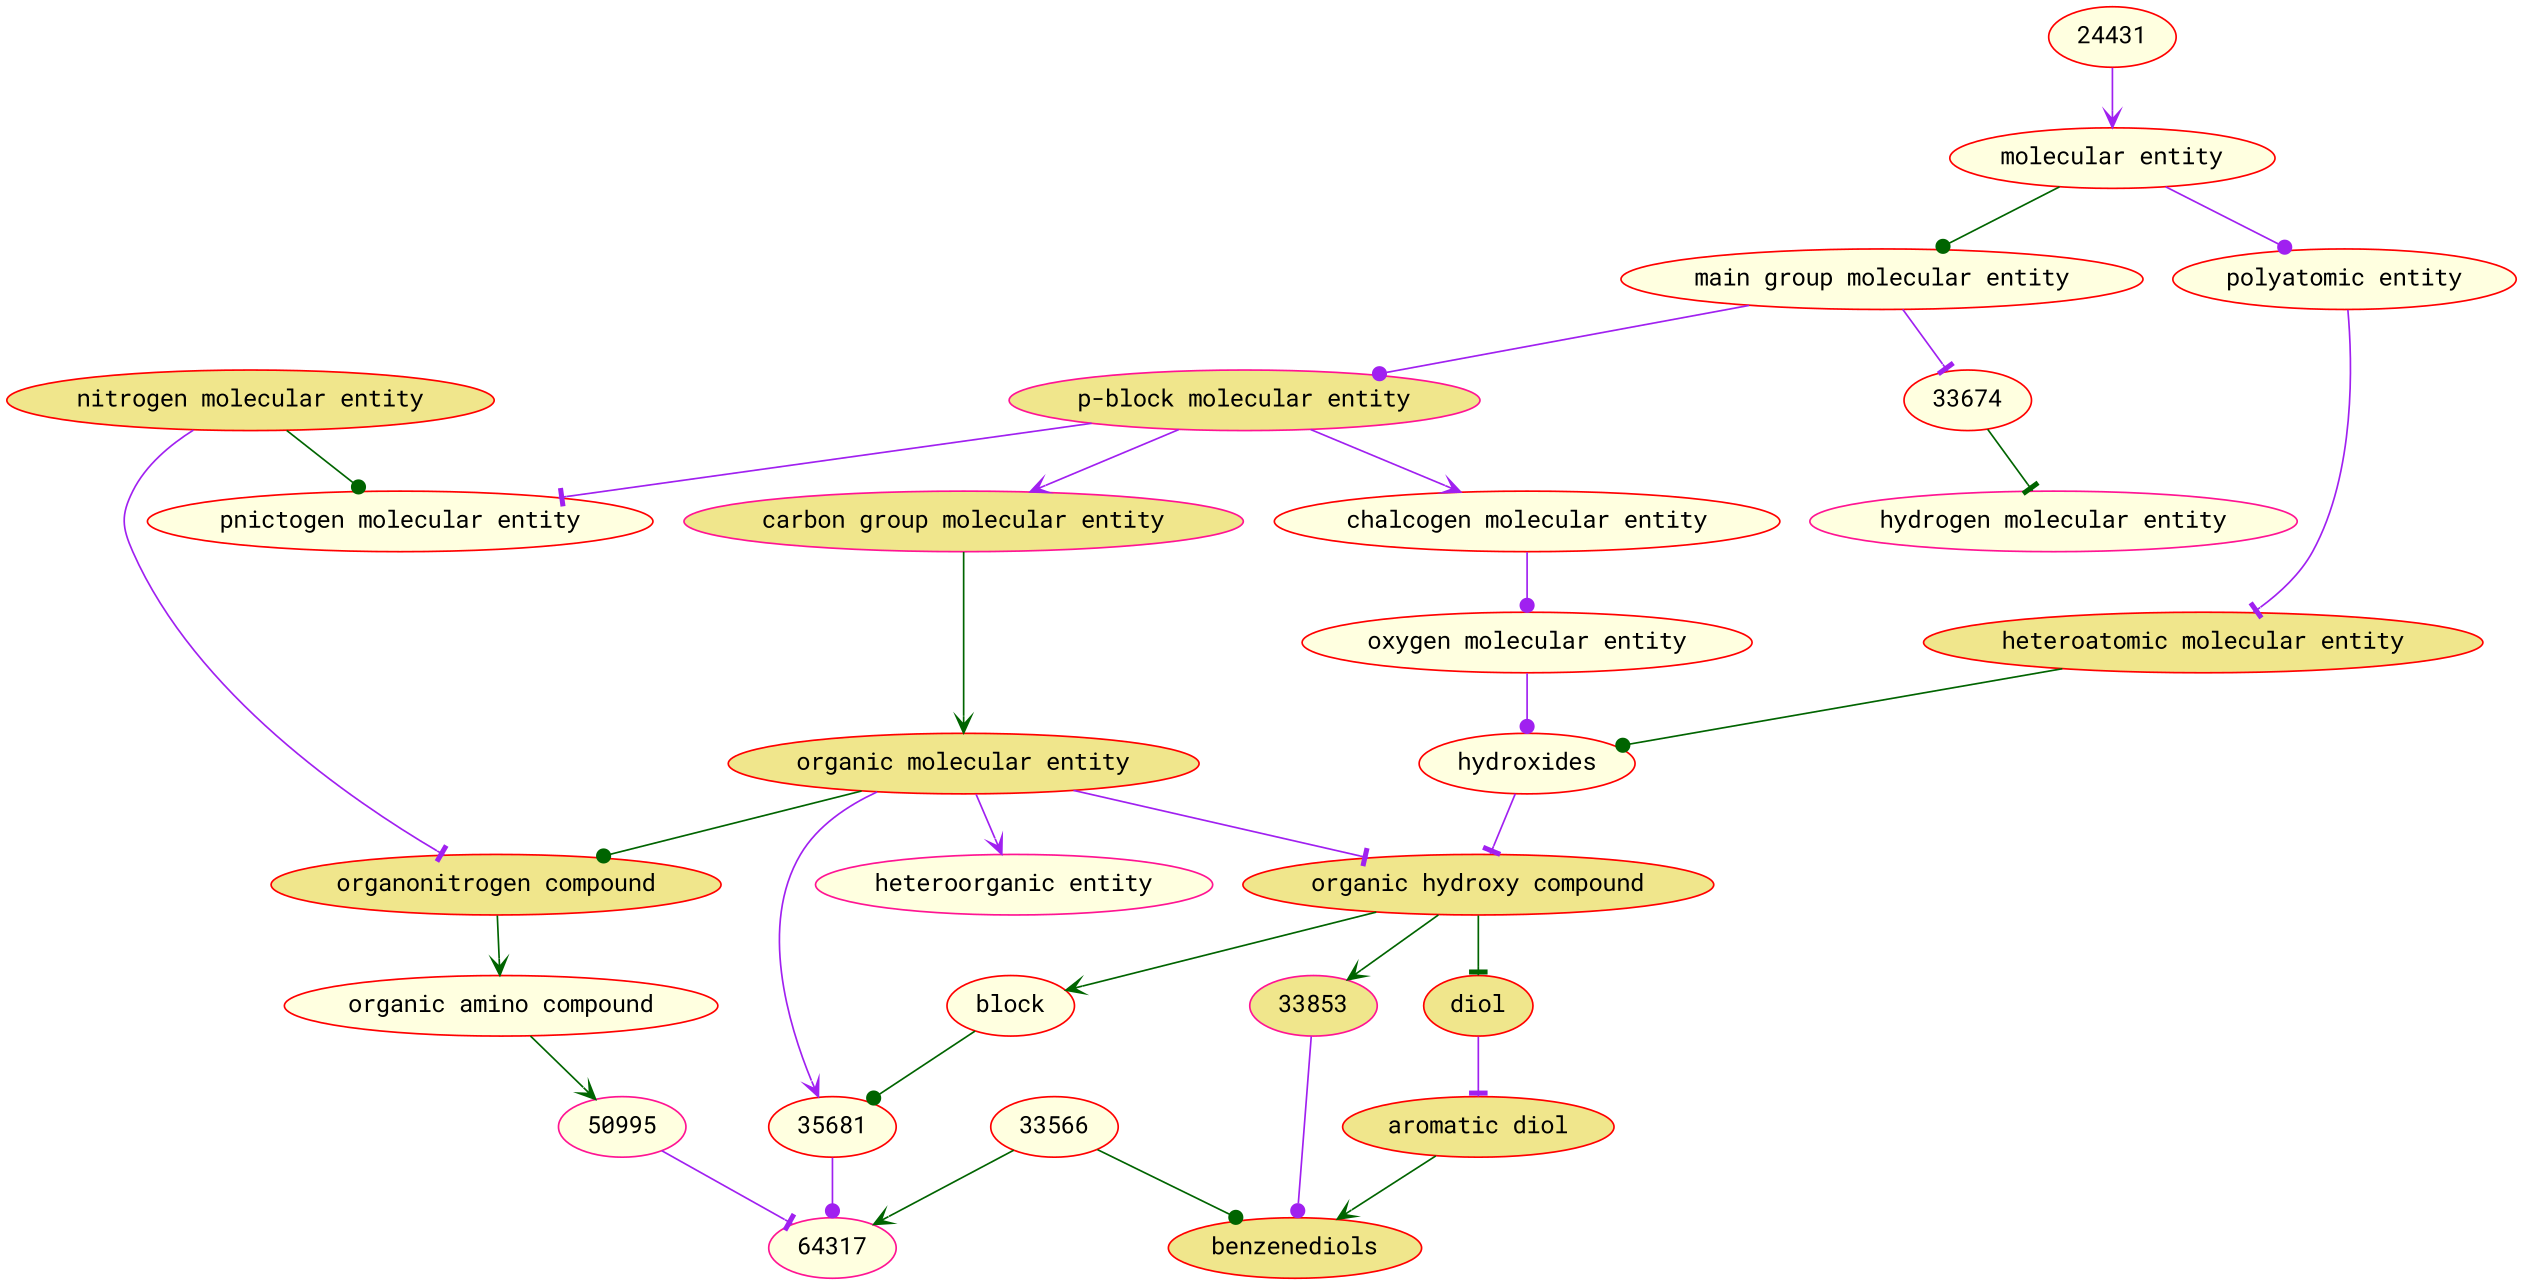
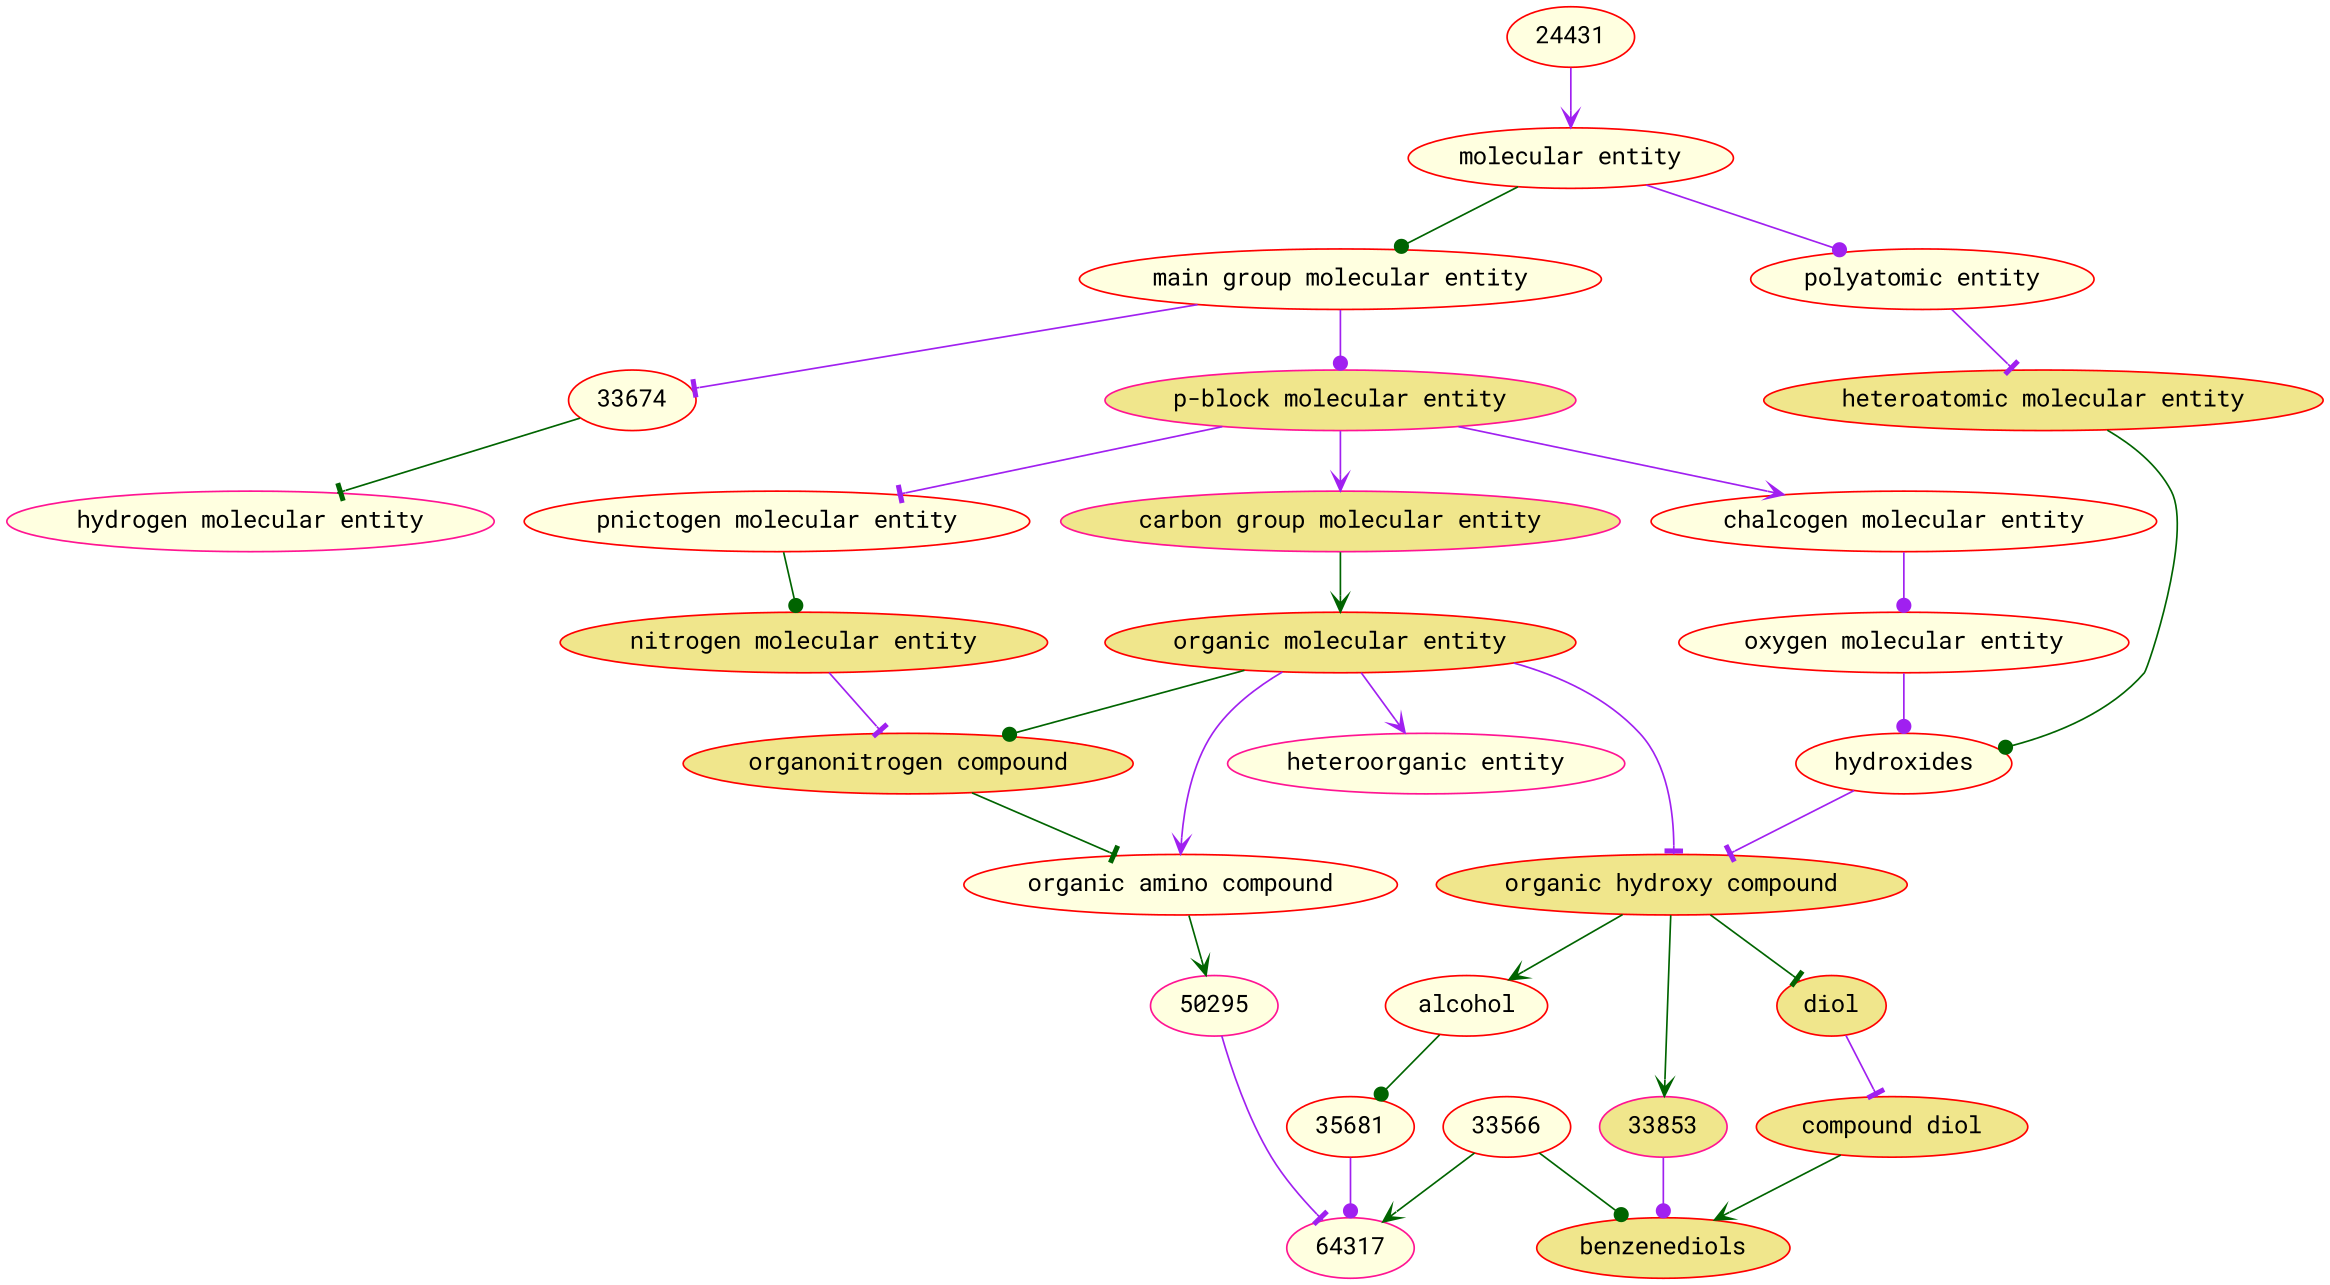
(320, 457) -> (789, 575)
(781, 918) -> (1209, 740)
(498, 937) -> (1041, 823)
(1011, 1006) -> (1467, 1006)
(622, 1127) -> (1214, 1006)
(1478, 1127) -> (1892, 1127)
